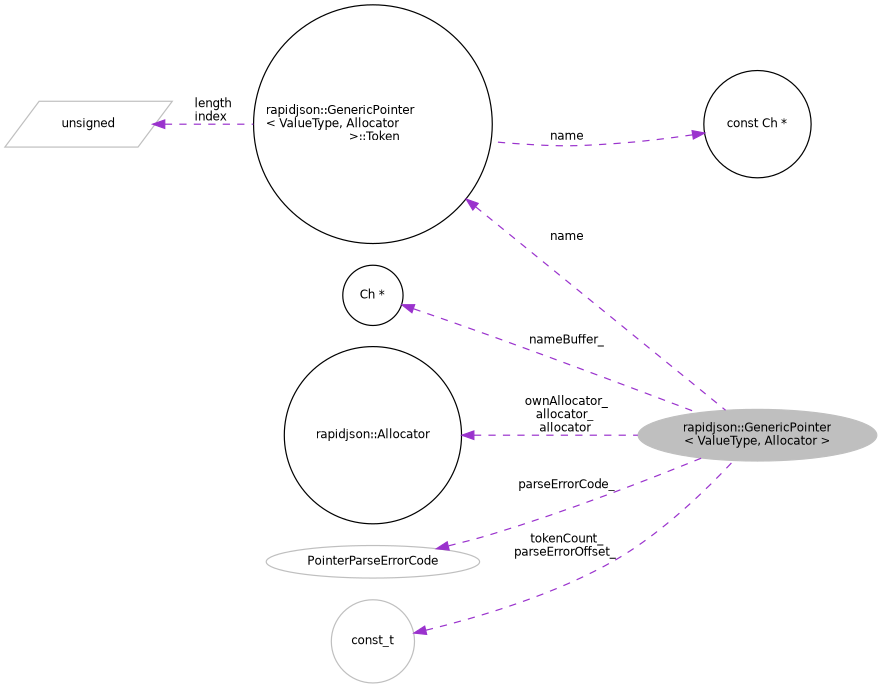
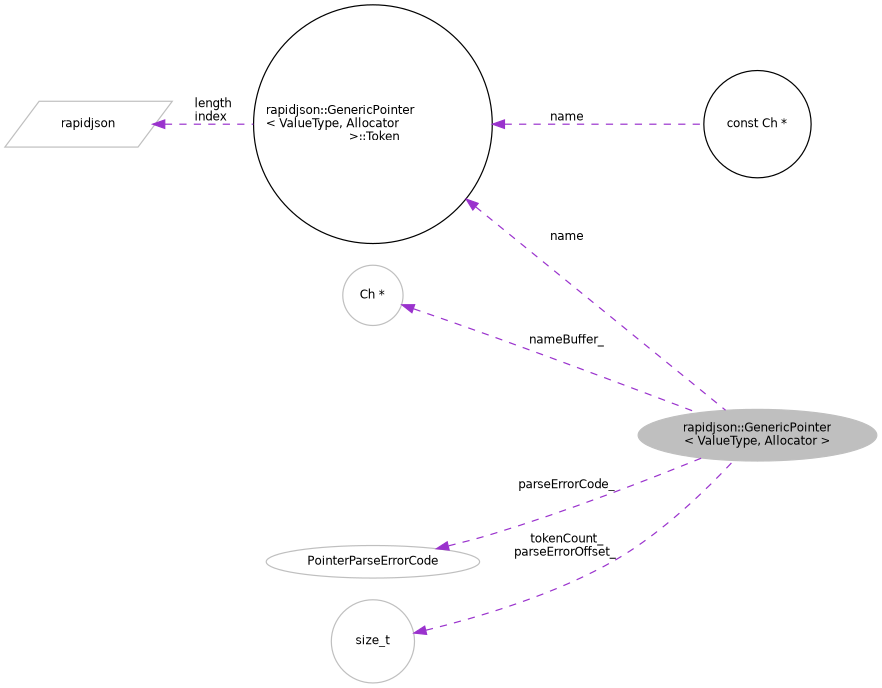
(89, 124) -> (89, 124)
(592, 145) -> (604, 124)
(373, 295) -> (373, 295)
(373, 435) -> none
(373, 641) -> (373, 641)
